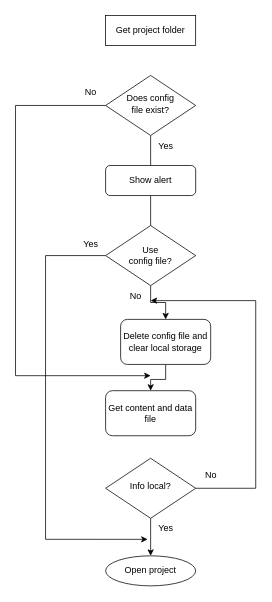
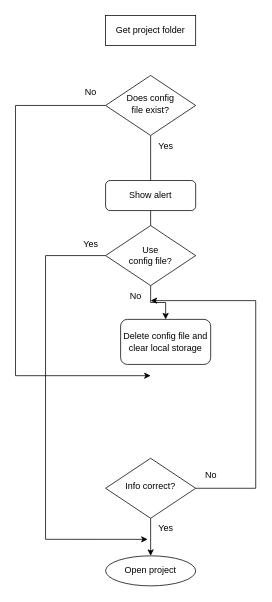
(150, 180) -> (150, 195)
(162, 379) -> none
(150, 413) -> none
(150, 486) -> (150, 486)
